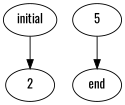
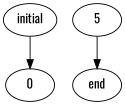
(30, 85) -> (30, 85)
